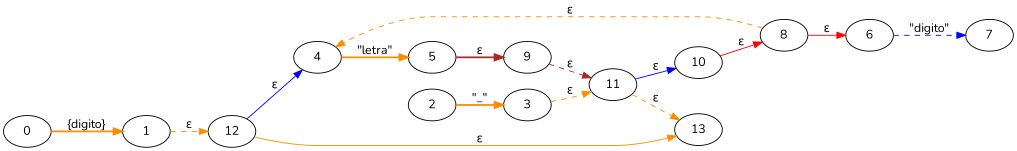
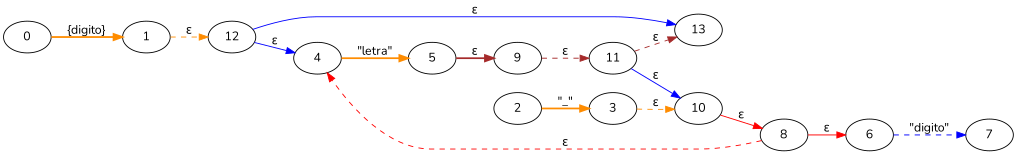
(551, 17) -> (534, 149)
(567, 98) -> (651, 109)
(652, 105) -> (651, 46)
(461, 146) -> (459, 17)
